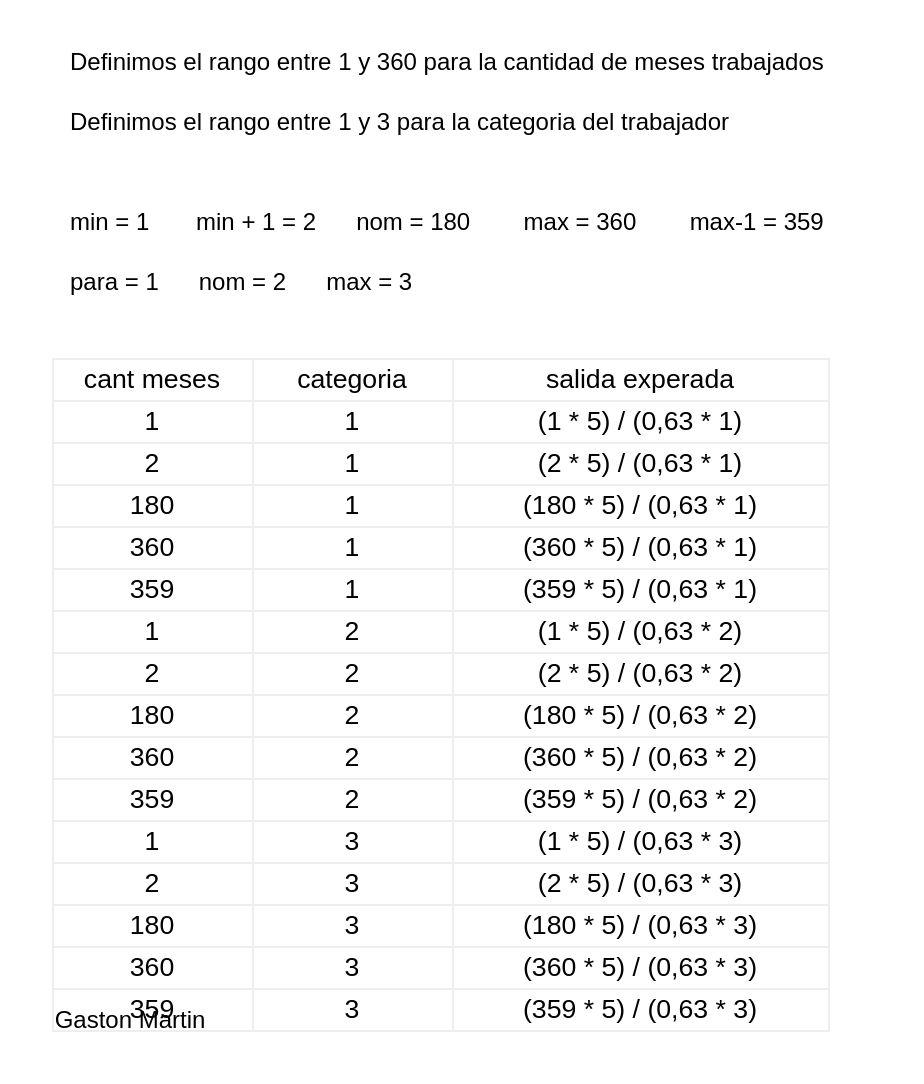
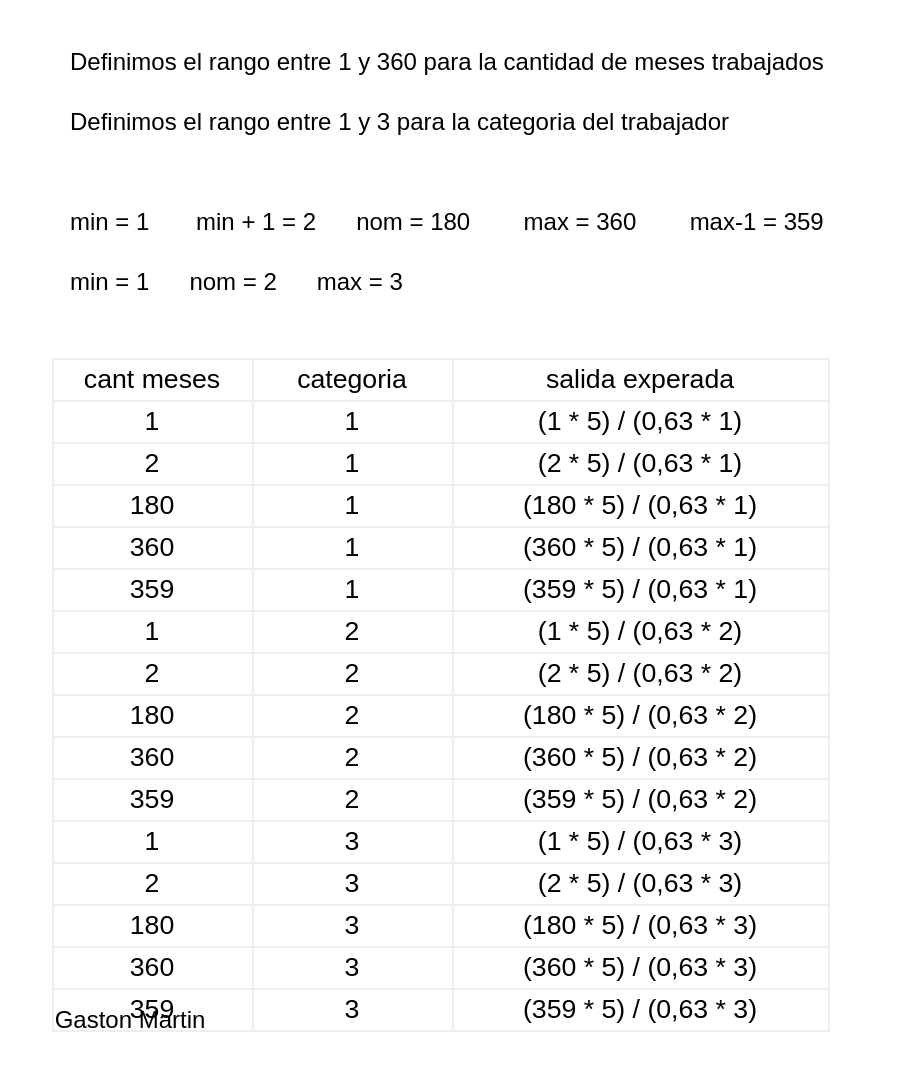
(253, 270) -> (252, 255)
